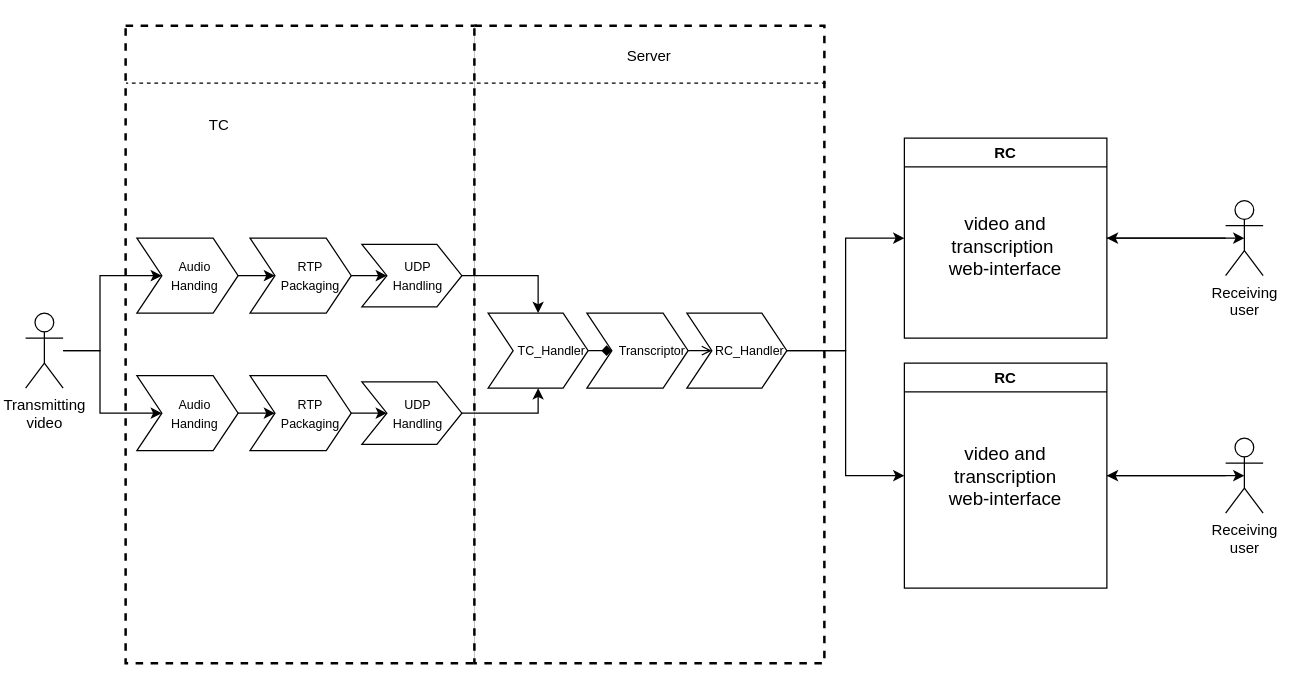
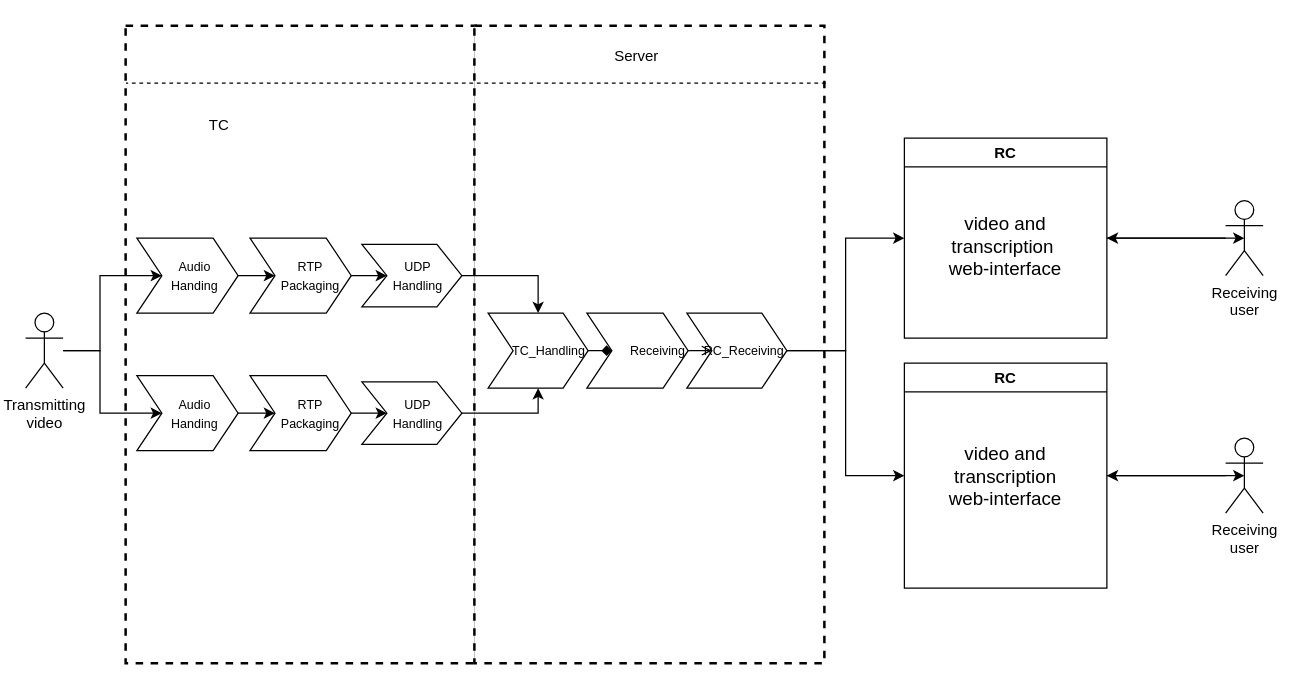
(649, 57) -> (637, 57)
(546, 351) -> (543, 351)
(637, 351) -> (652, 351)
(744, 351) -> (738, 351)
